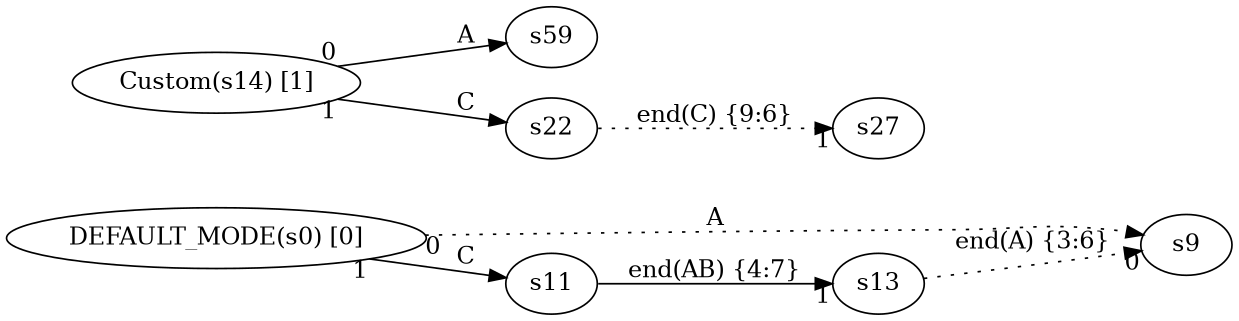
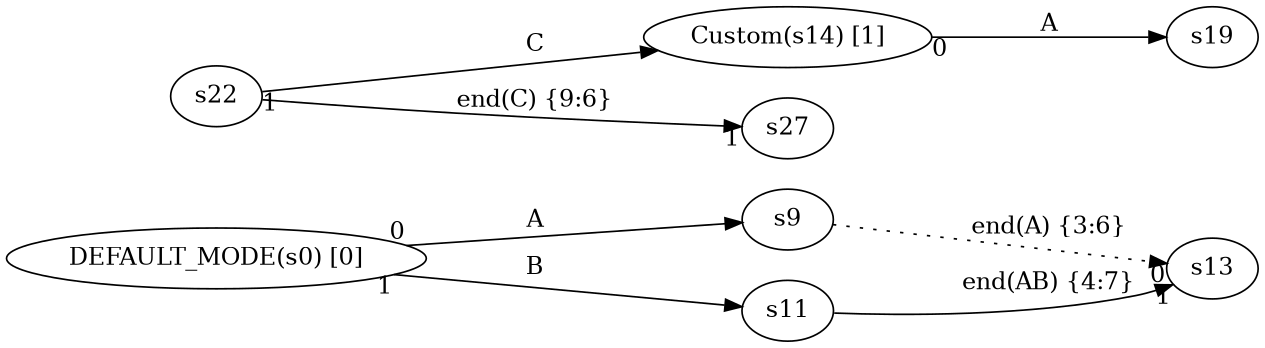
(552, 37) -> (1212, 37)
(414, 110) -> (451, 72)
(707, 128) -> (493, 115)
(776, 231) -> (566, 235)
(466, 258) -> (535, 268)
(1024, 266) -> (991, 243)
